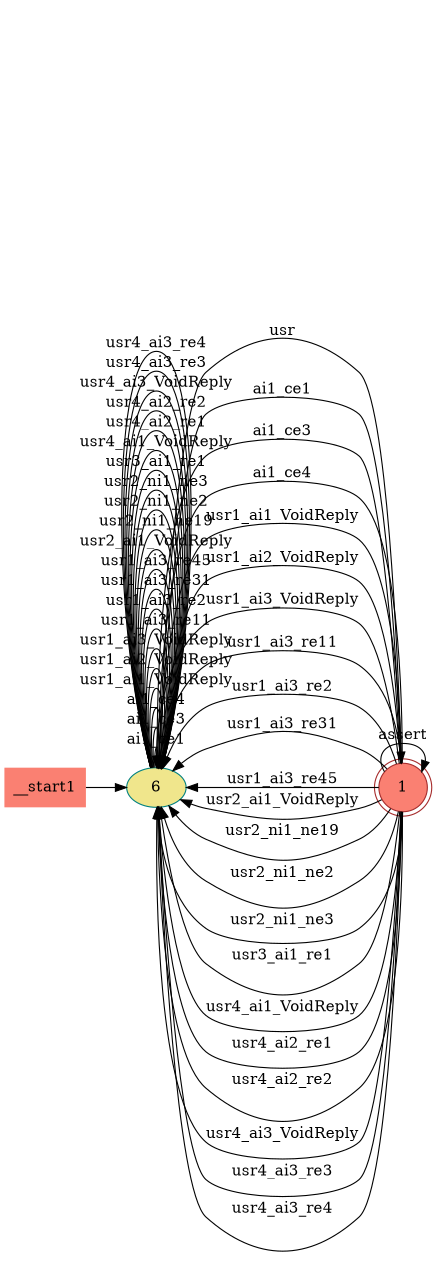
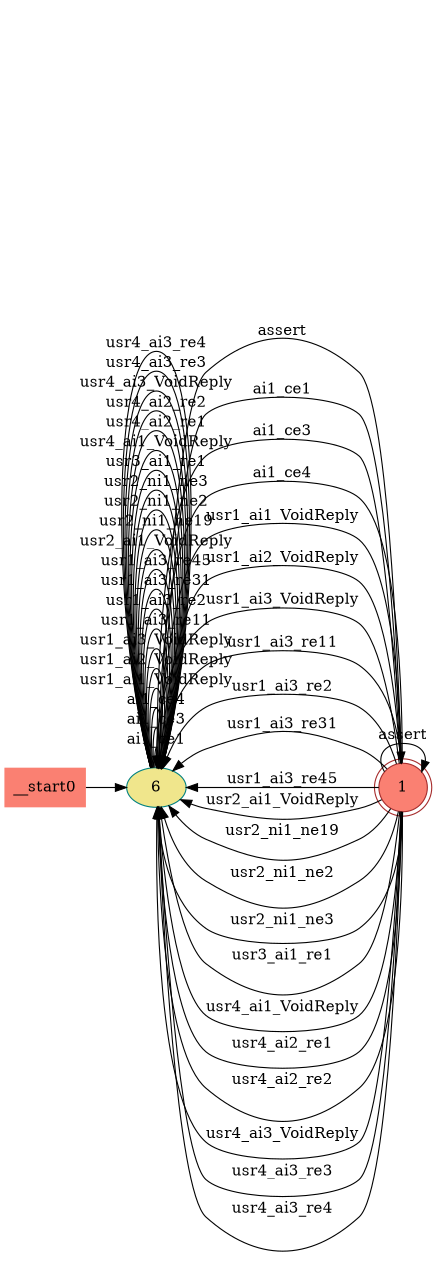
(283, 331) -> (283, 331)
(45, 788) -> (45, 788)
